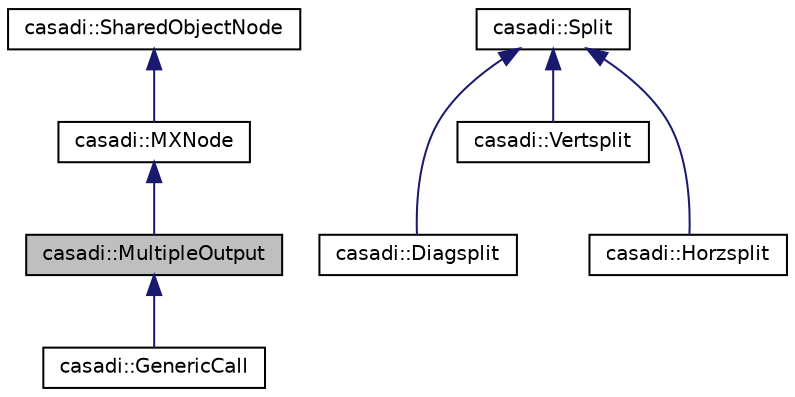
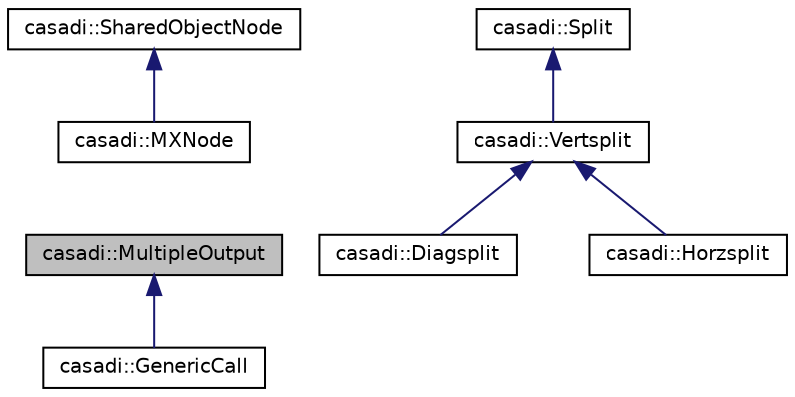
(433, 134) -> (478, 205)
(674, 134) -> (629, 205)
(154, 209) -> none
